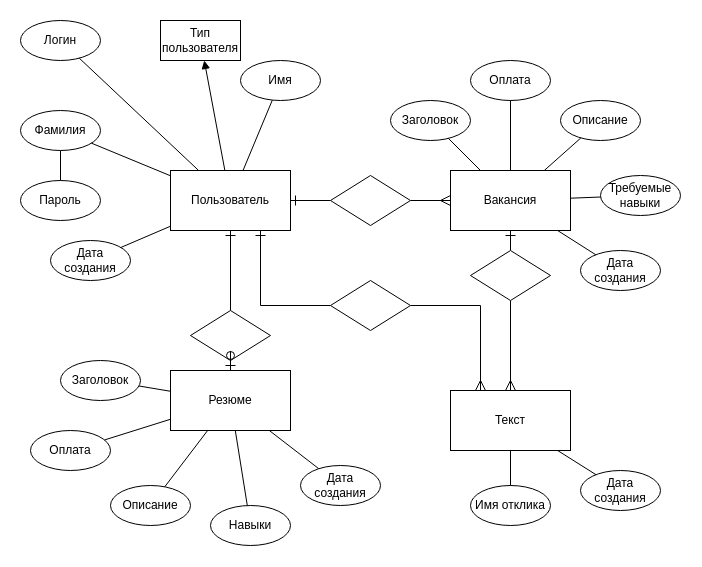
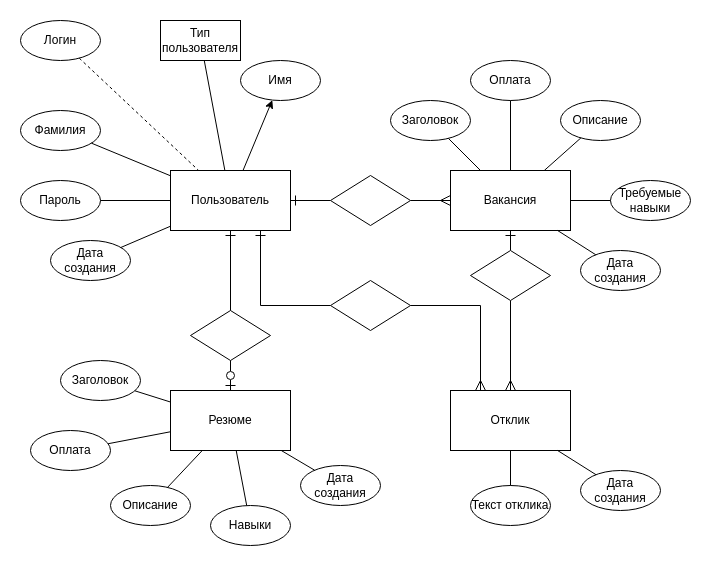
(206, 69) -> (205, 65)
(270, 105) -> (269, 108)
(139, 114) -> (139, 114)
(61, 166) -> (136, 201)
(641, 196) -> (651, 201)
(231, 401) -> (231, 421)
(511, 421) -> (511, 421)
(511, 506) -> (511, 506)
